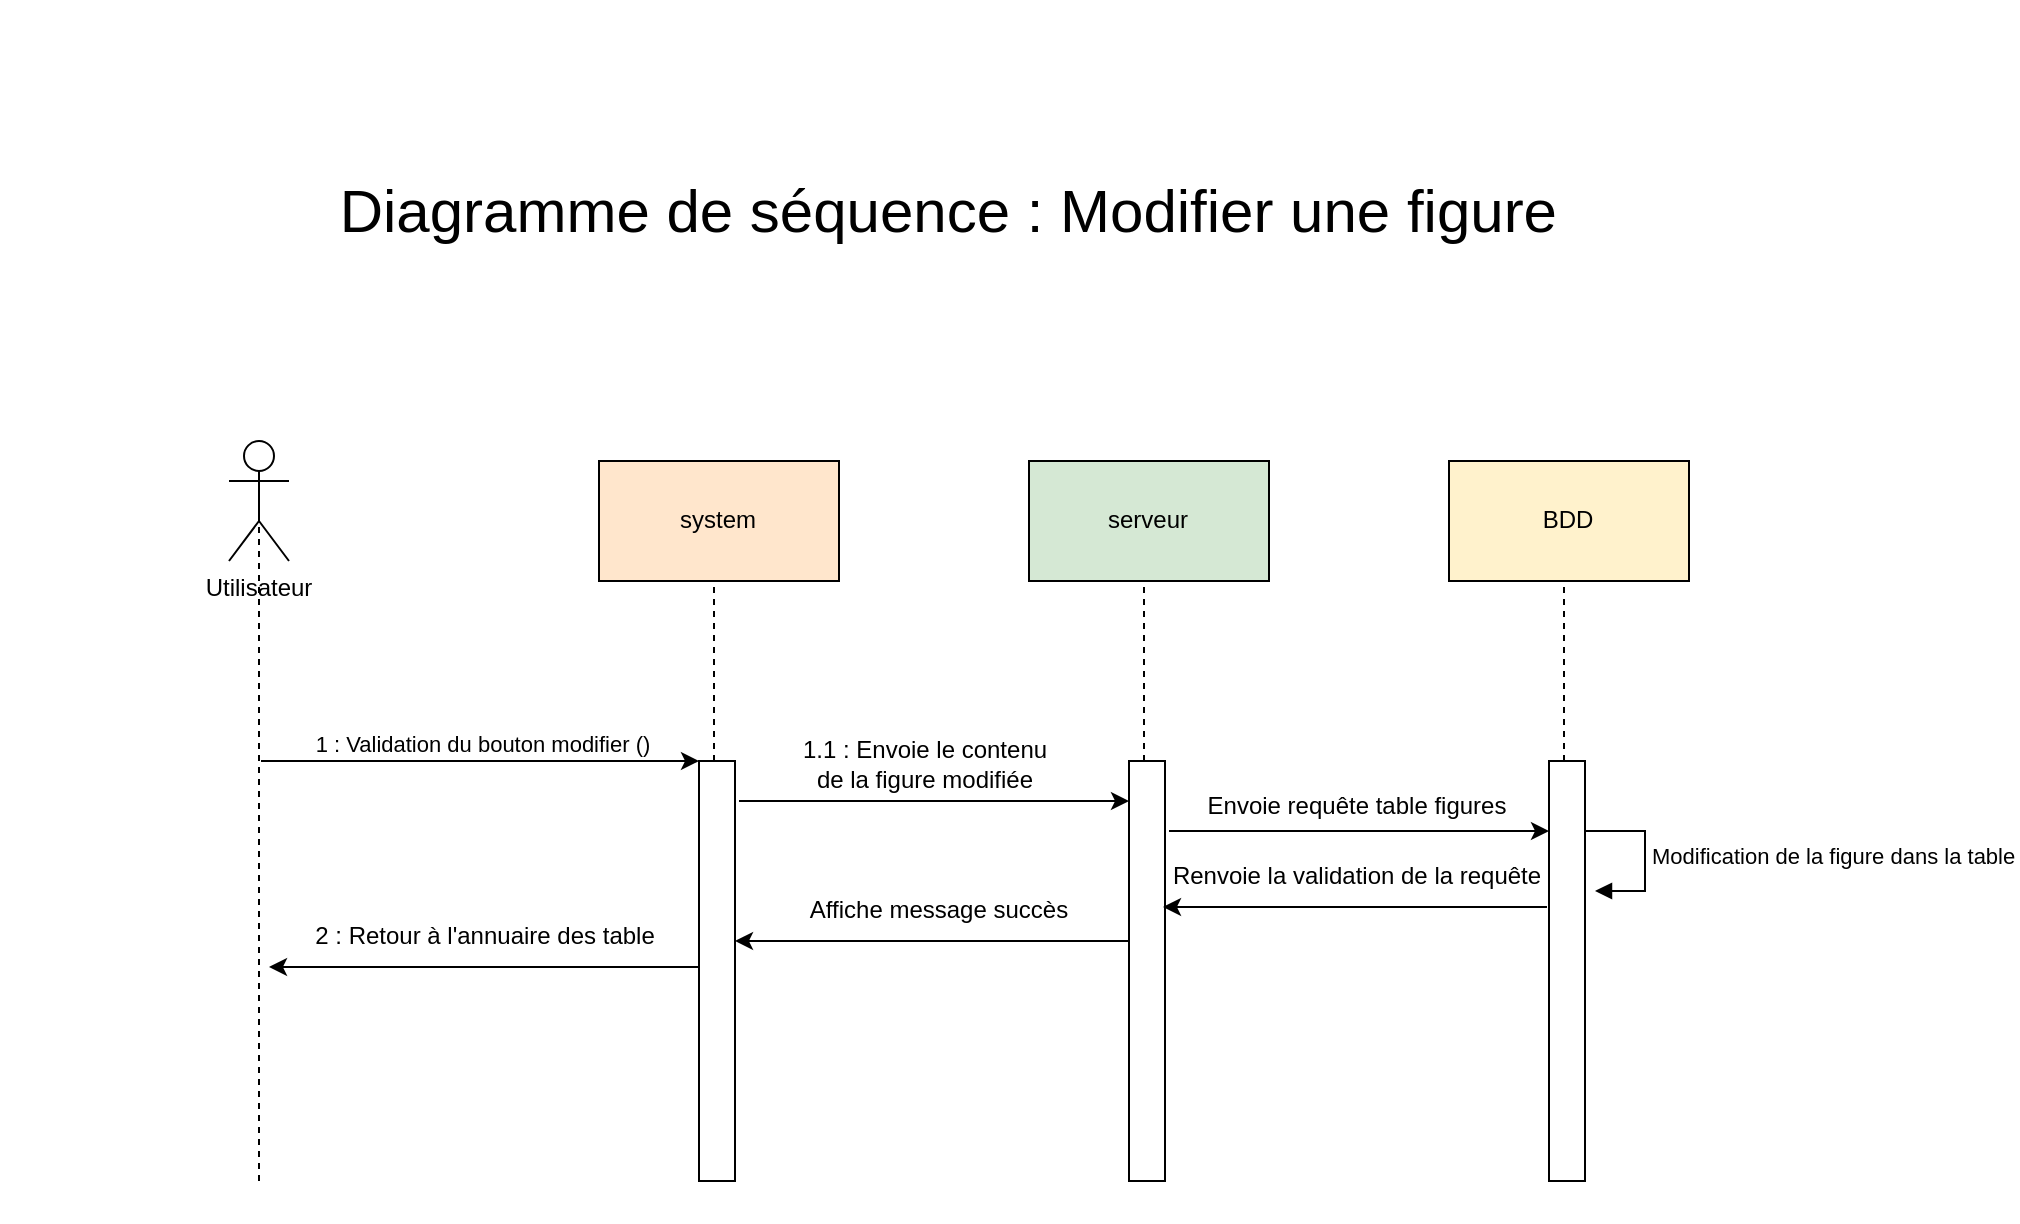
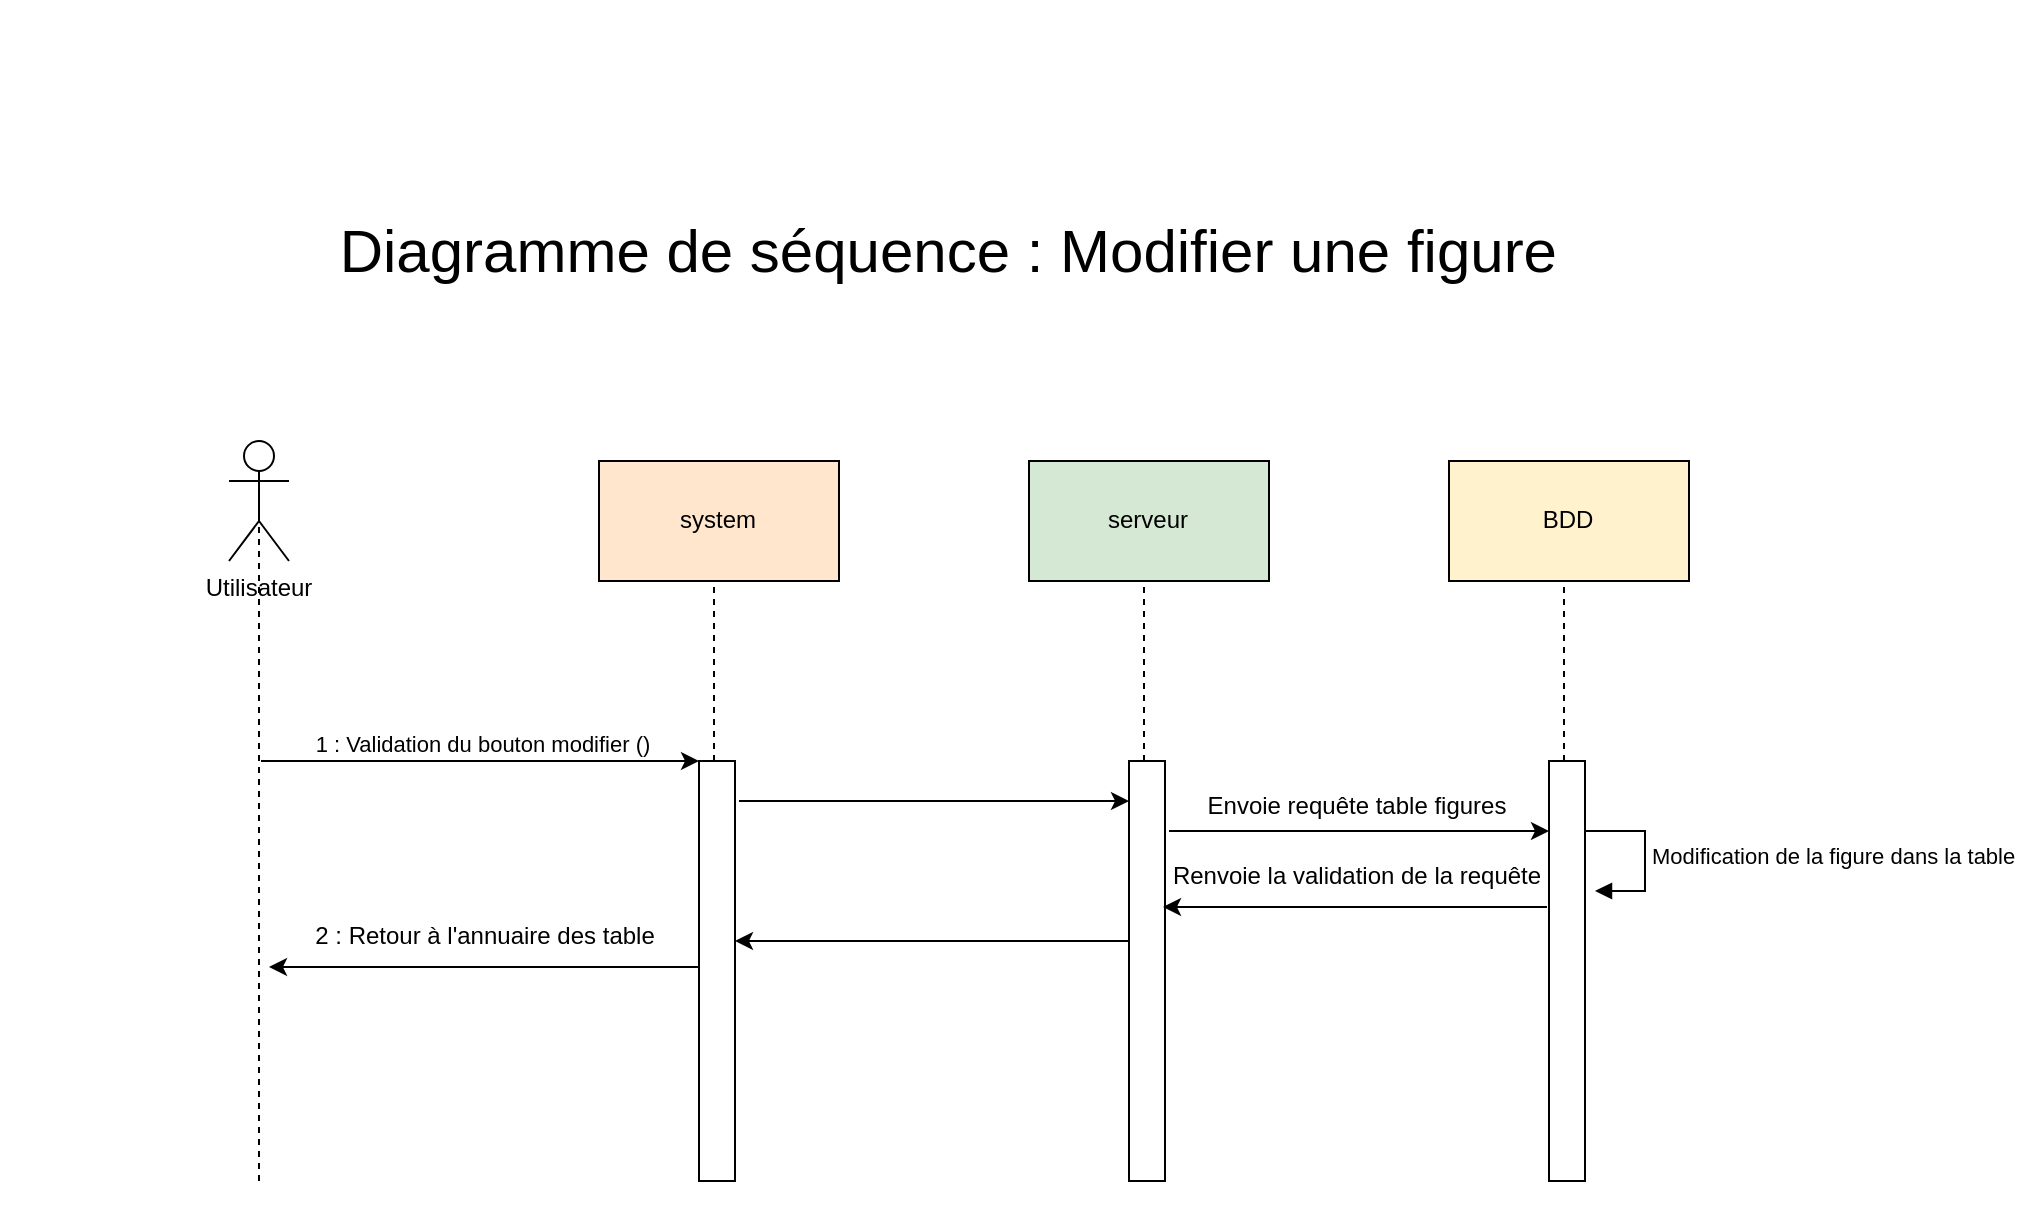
(941, 211) -> (941, 251)
(925, 765) -> none
(939, 911) -> none
